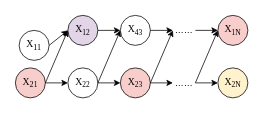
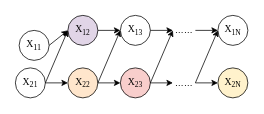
(135, 30) -> (135, 30)
(233, 30) -> (233, 30)
(30, 83) -> (30, 83)
(83, 83) -> (83, 83)
